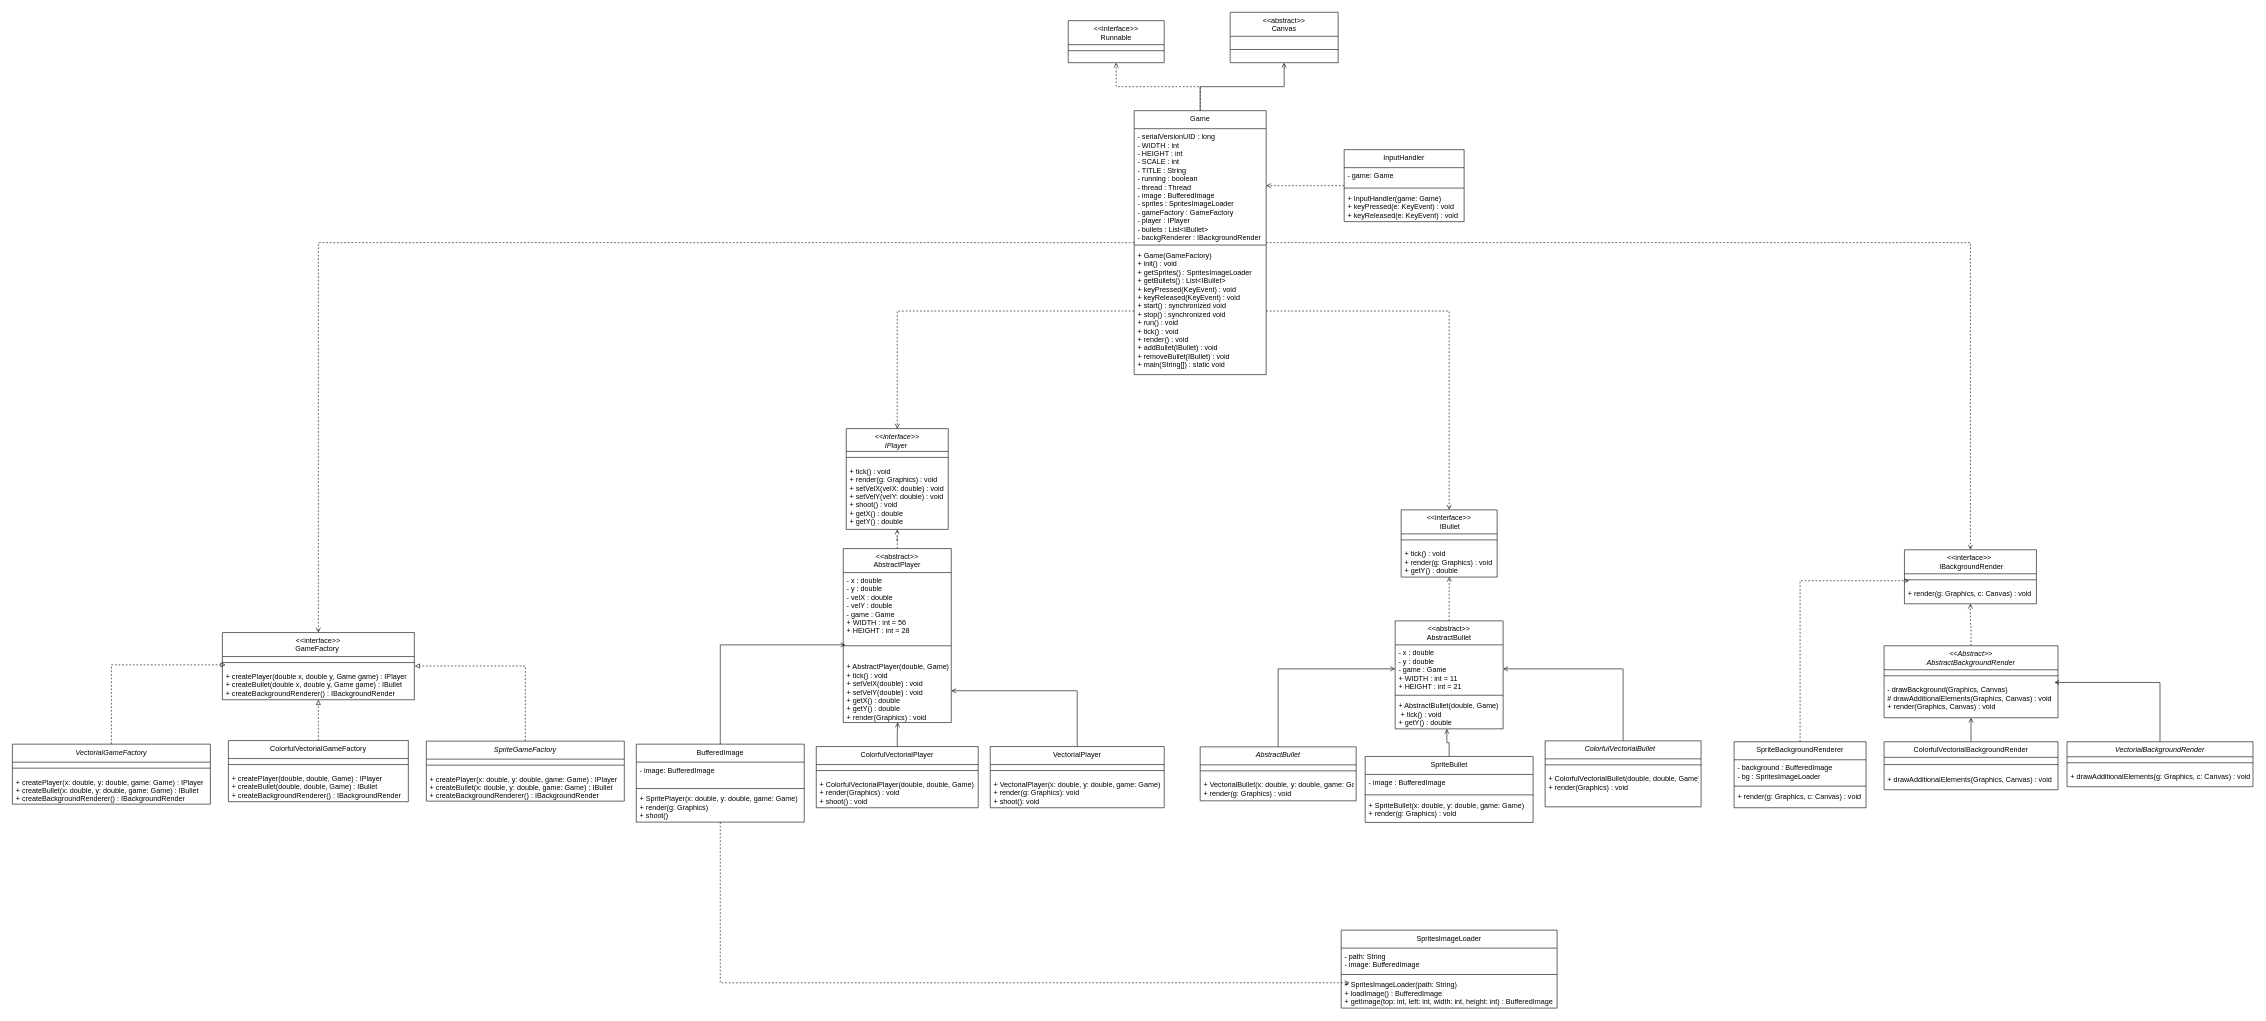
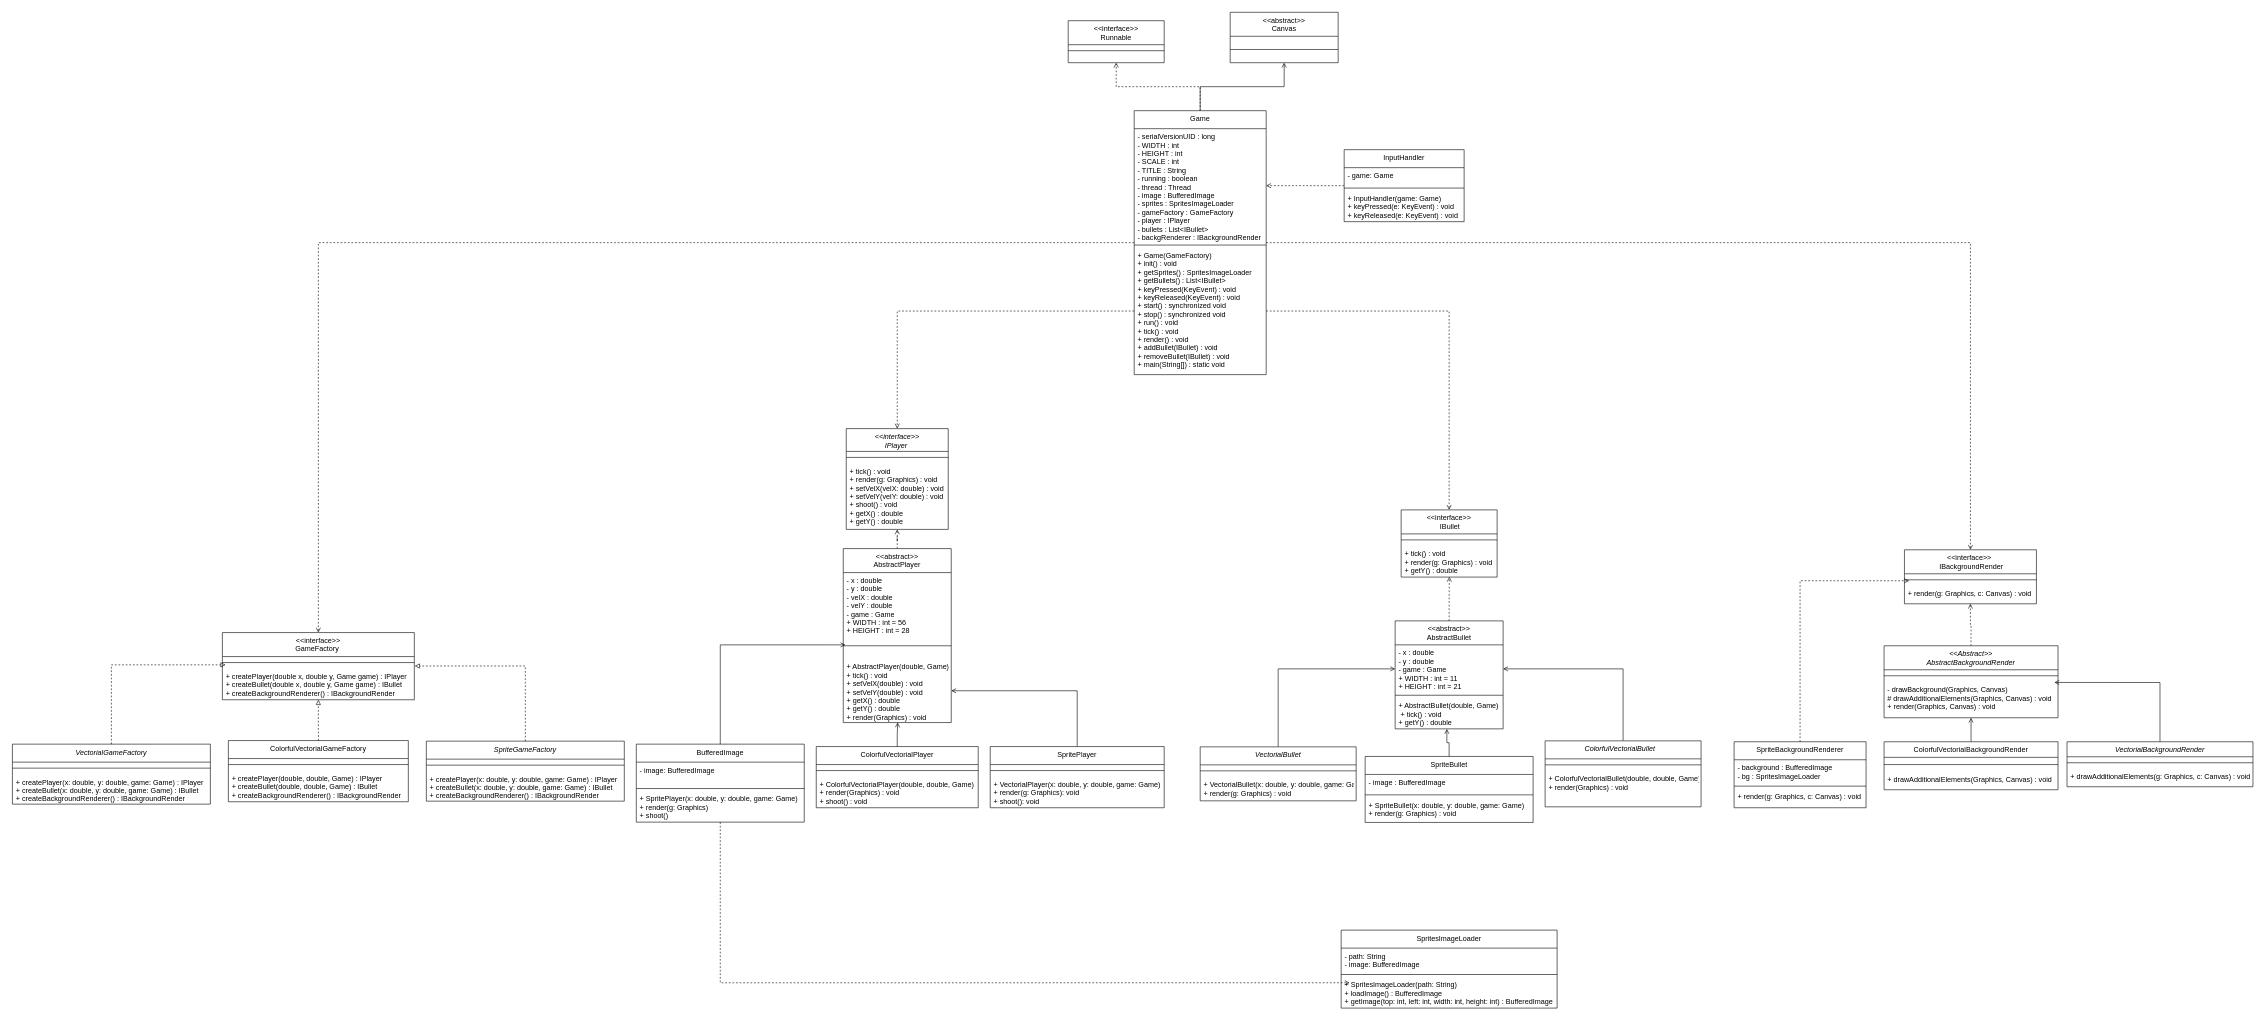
(1077, 755) -> (1077, 755)
(1278, 755) -> (1278, 755)
